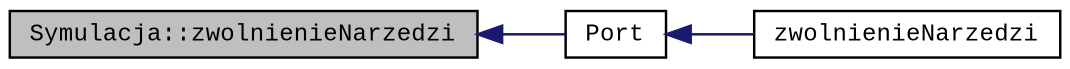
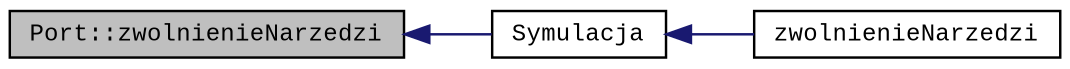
(244, 34) -> (207, 34)
(616, 34) -> (579, 34)
